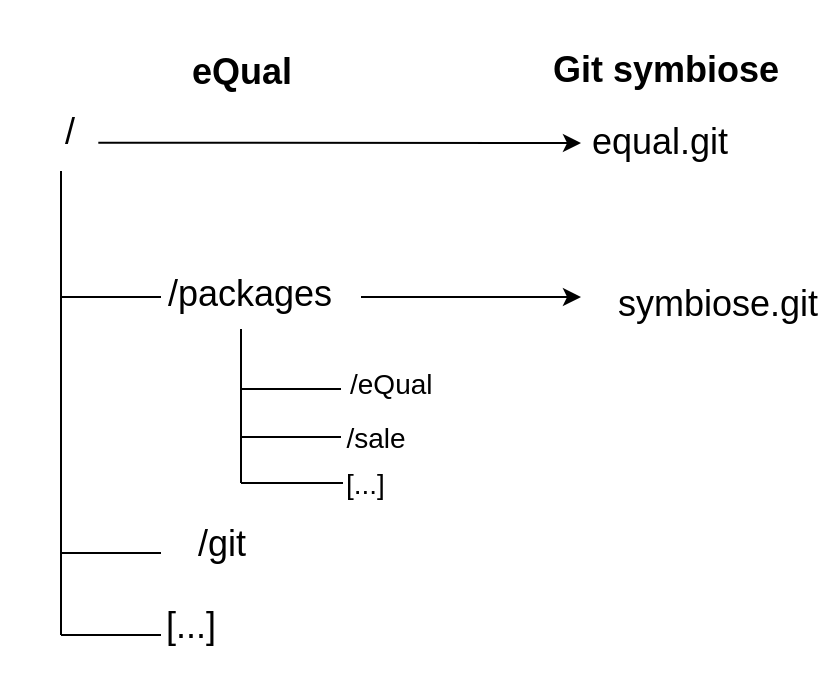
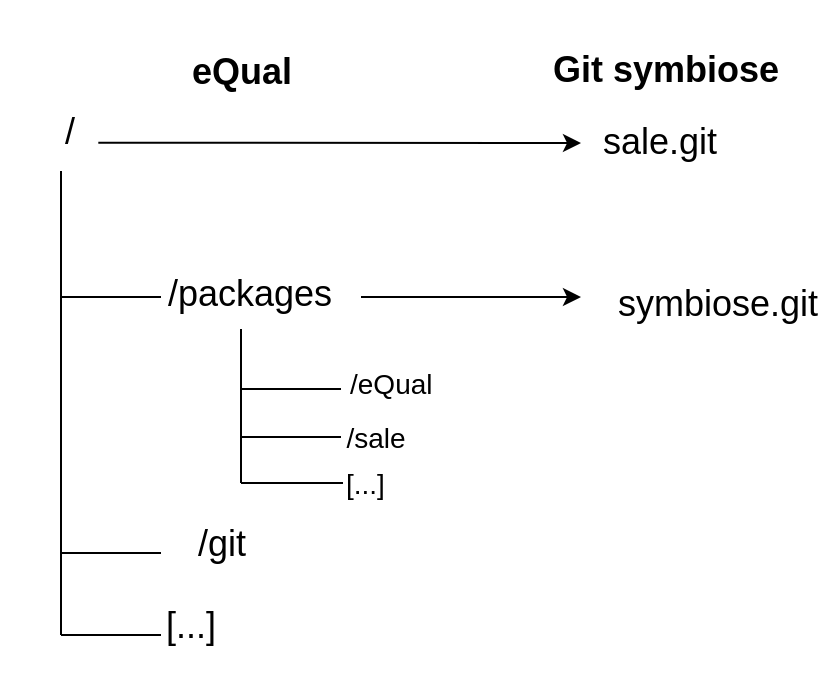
(661, 143) -> (661, 143)
